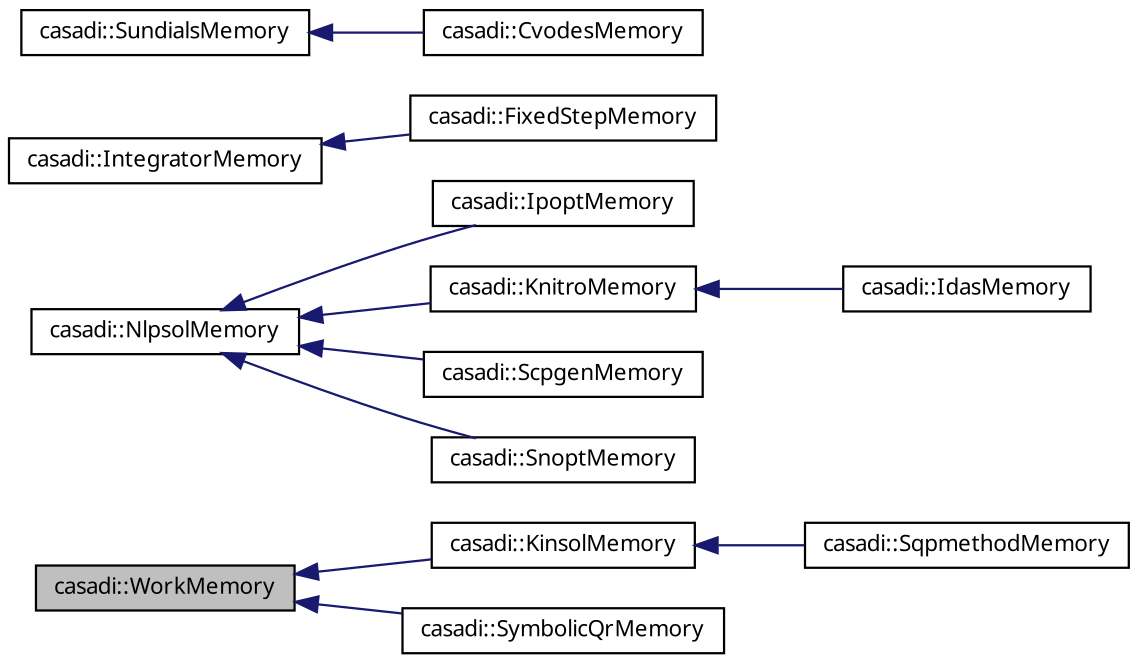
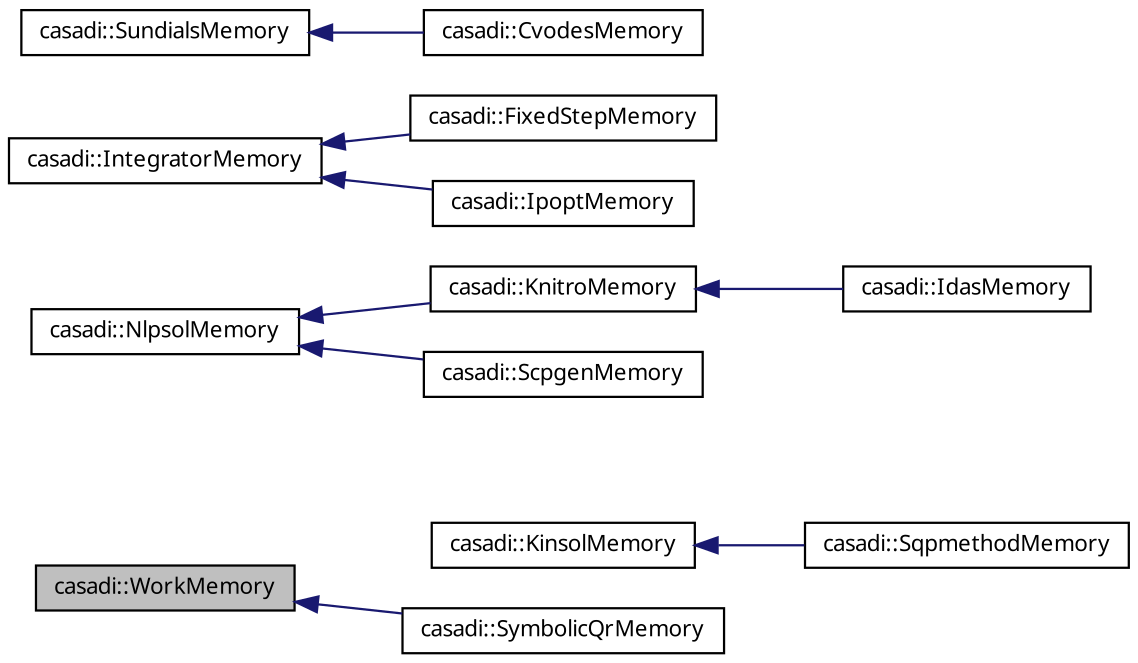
(359, 261) -> (388, 185)
(563, 460) -> none
(375, 566) -> none
